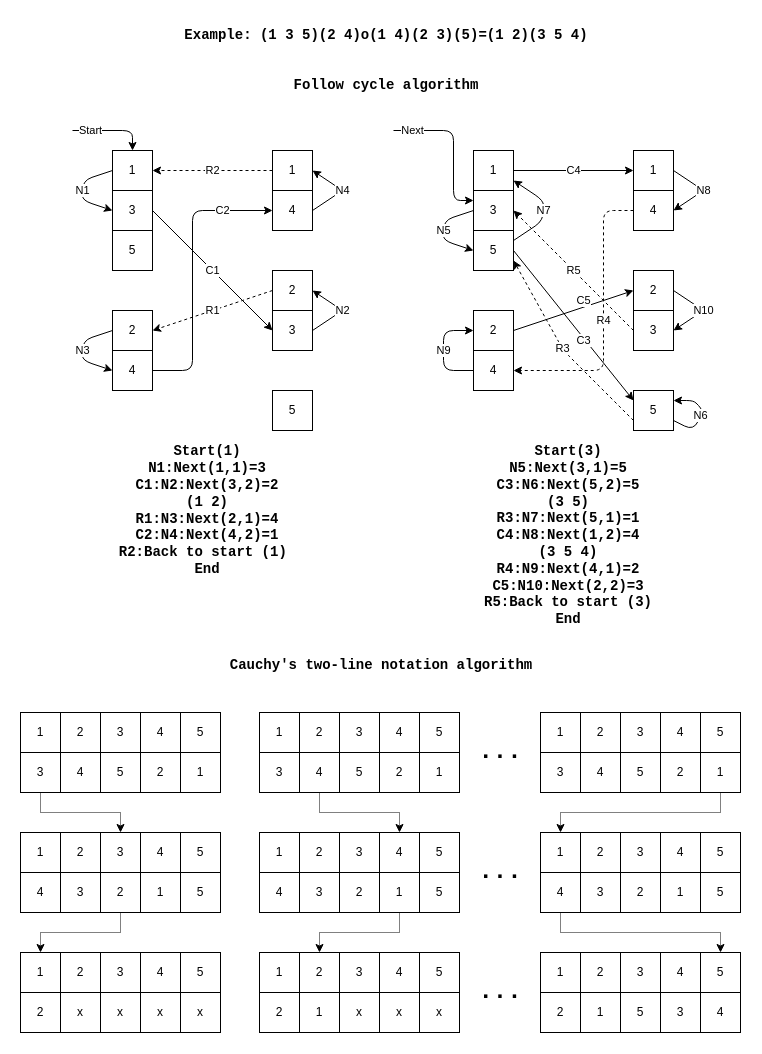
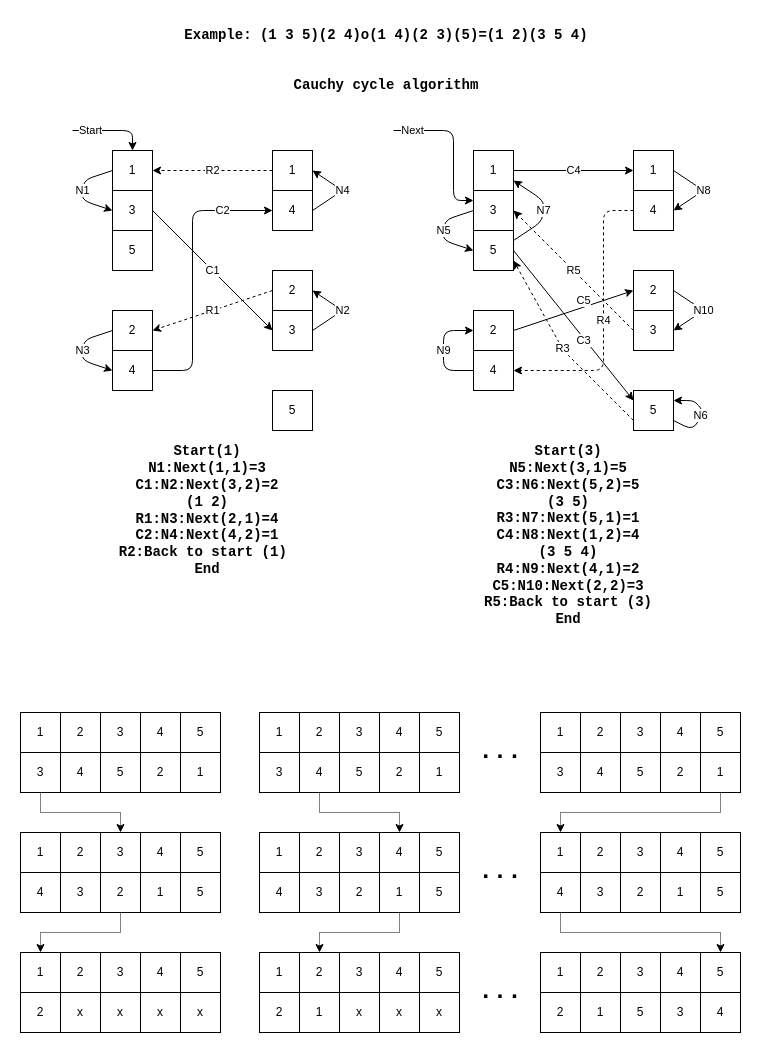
(387, 86) -> (387, 86)
(382, 666) -> none
